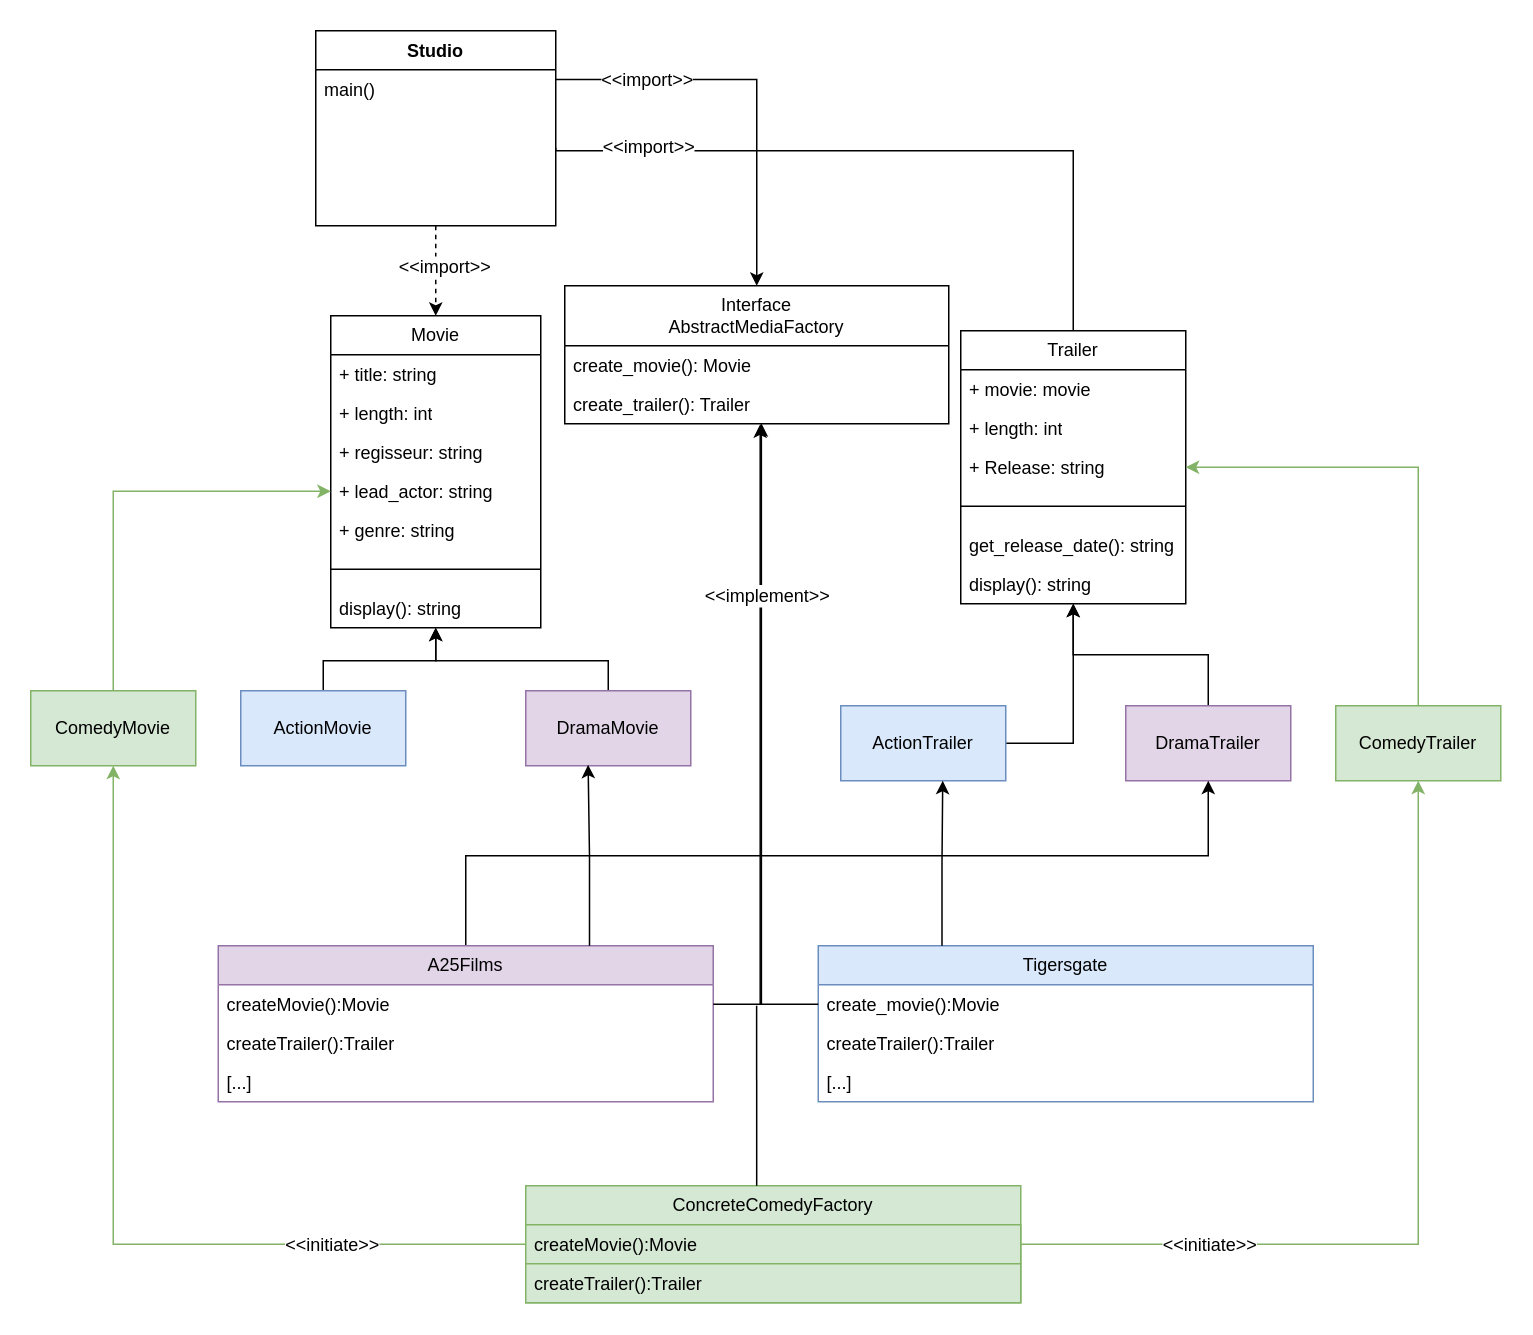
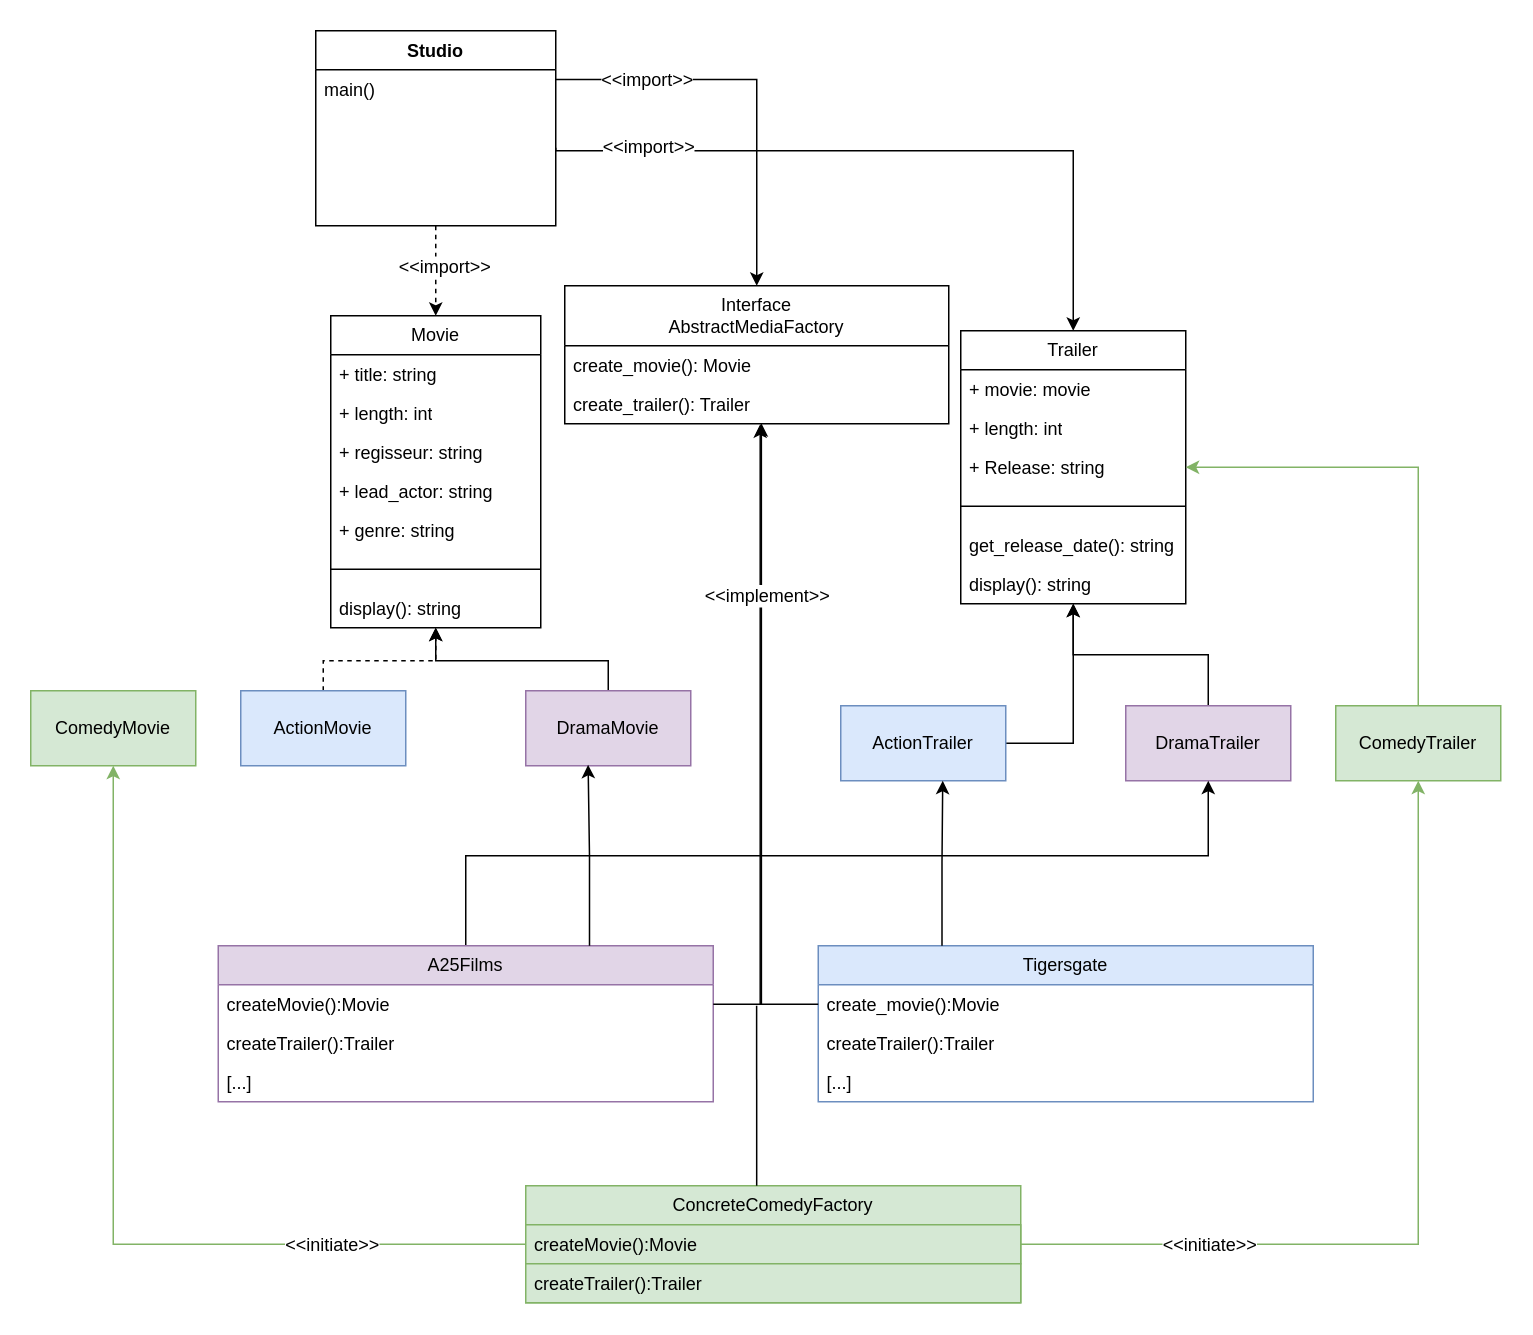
(1073, 322) -> (1073, 319)
(117, 491) -> none
(365, 661) -> (365, 661)
